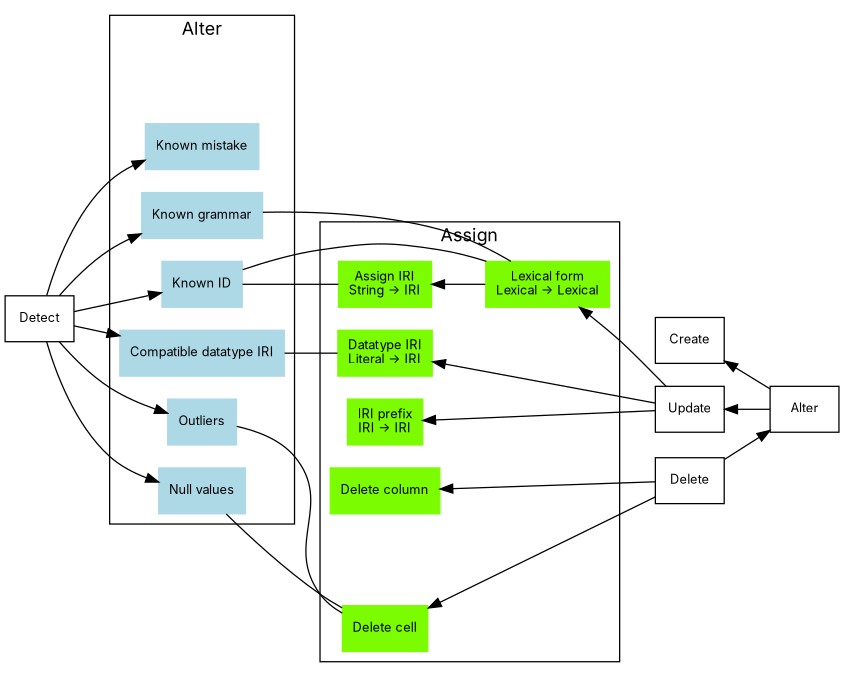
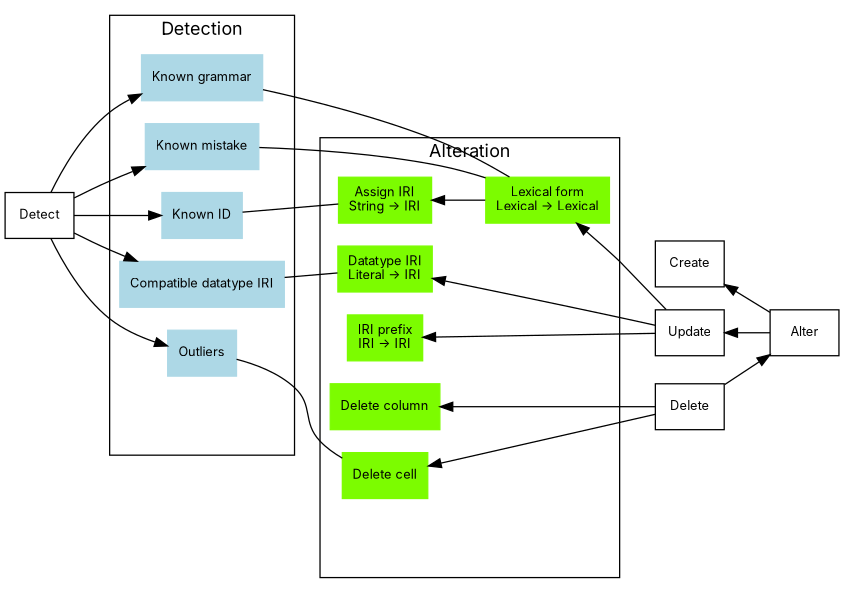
(202, 30) -> (202, 30)
(470, 237) -> (470, 152)
(364, 245) -> (373, 156)
(202, 491) -> none
